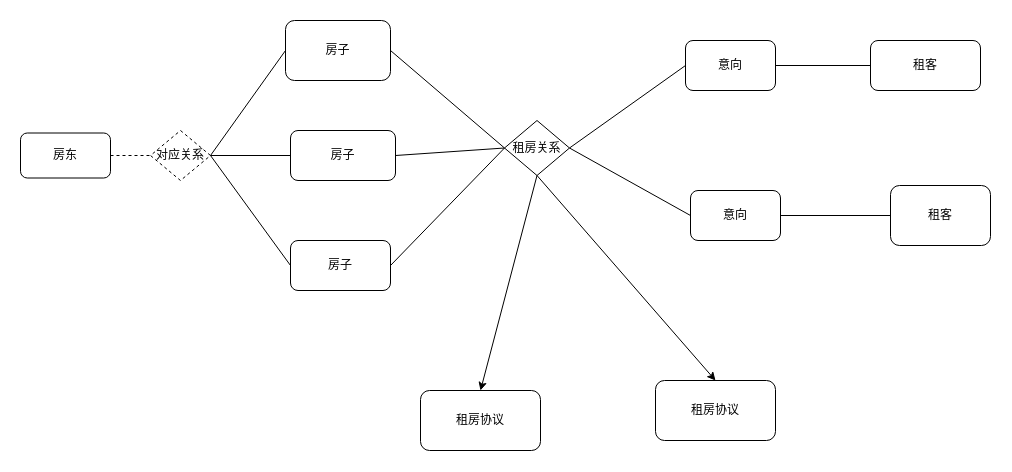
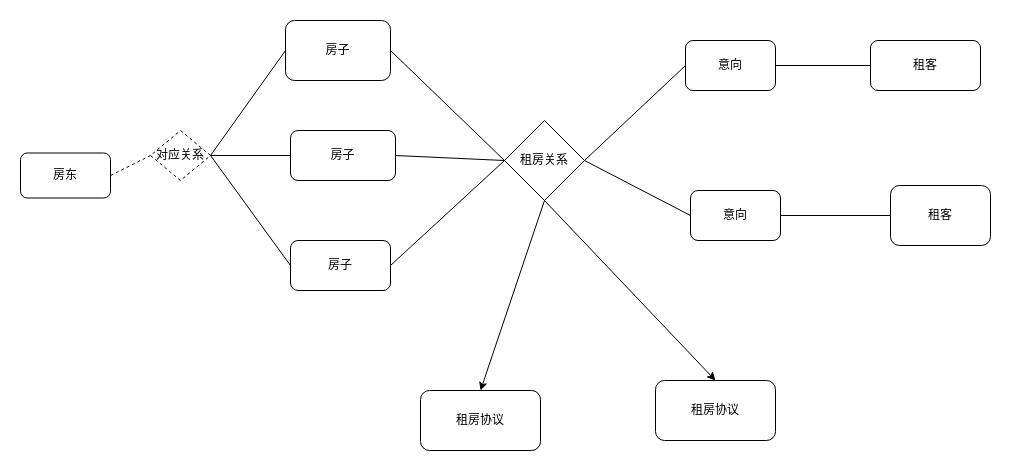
(537, 148) -> (545, 161)
(66, 156) -> (66, 176)
